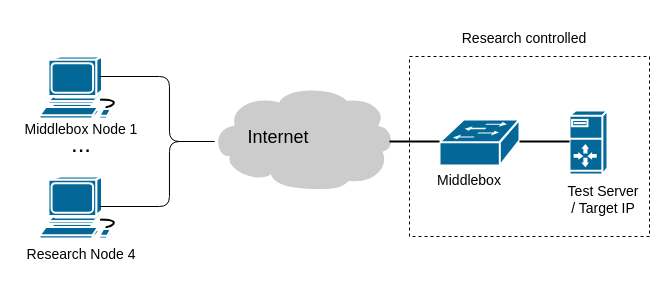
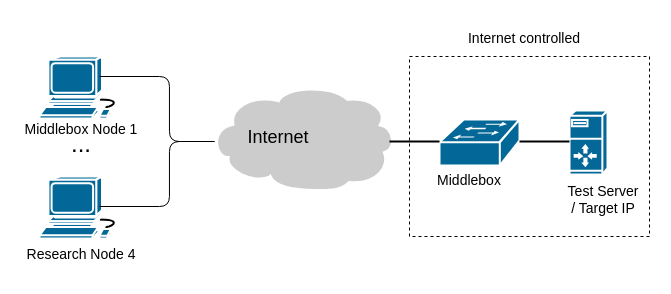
(525, 39) -> (525, 39)
